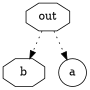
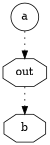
(59, 42) -> (25, 41)
